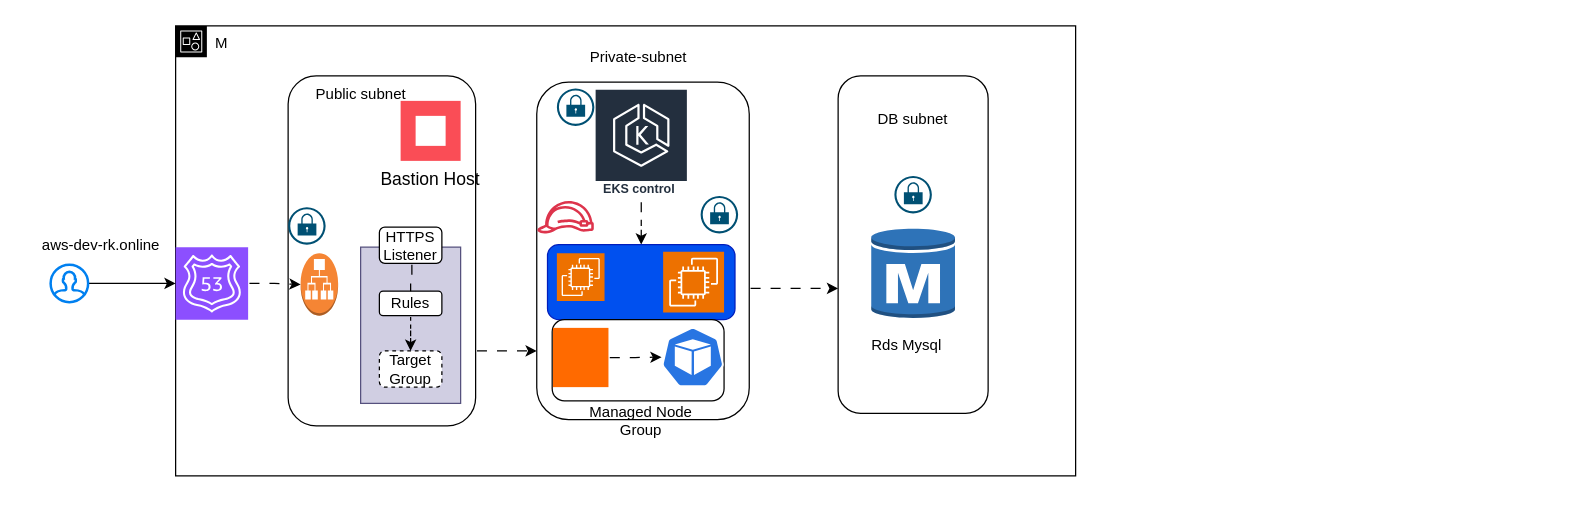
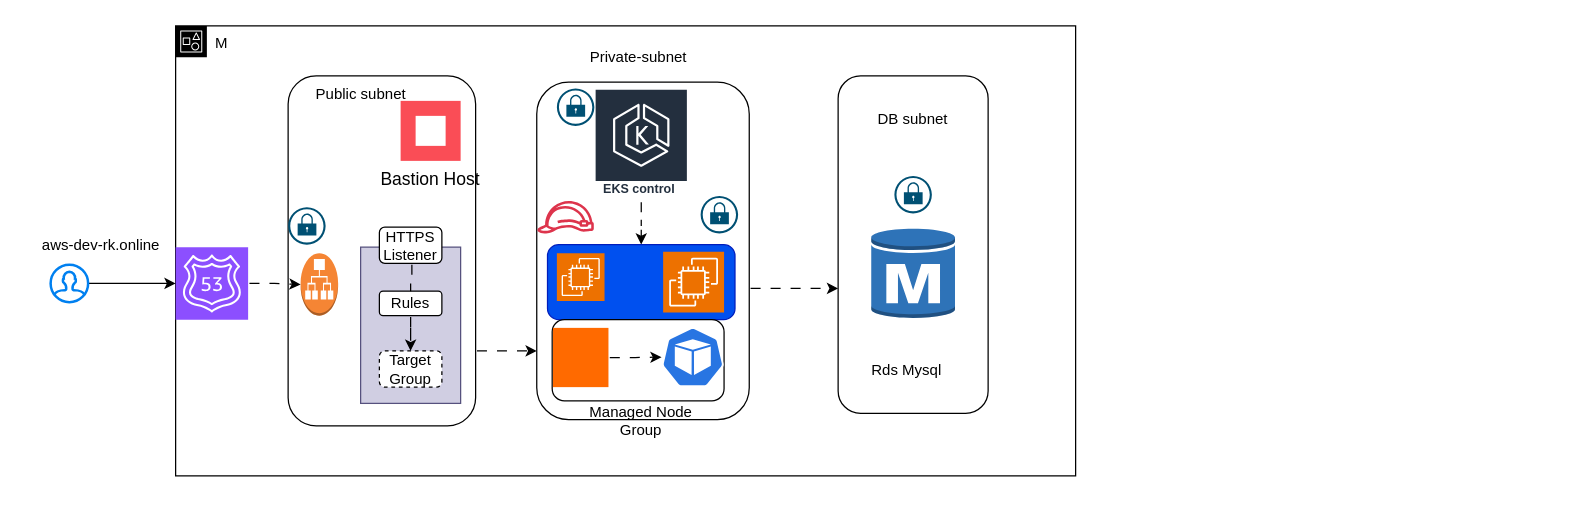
(411, 335) -> (411, 335)
(907, 346) -> (907, 371)
